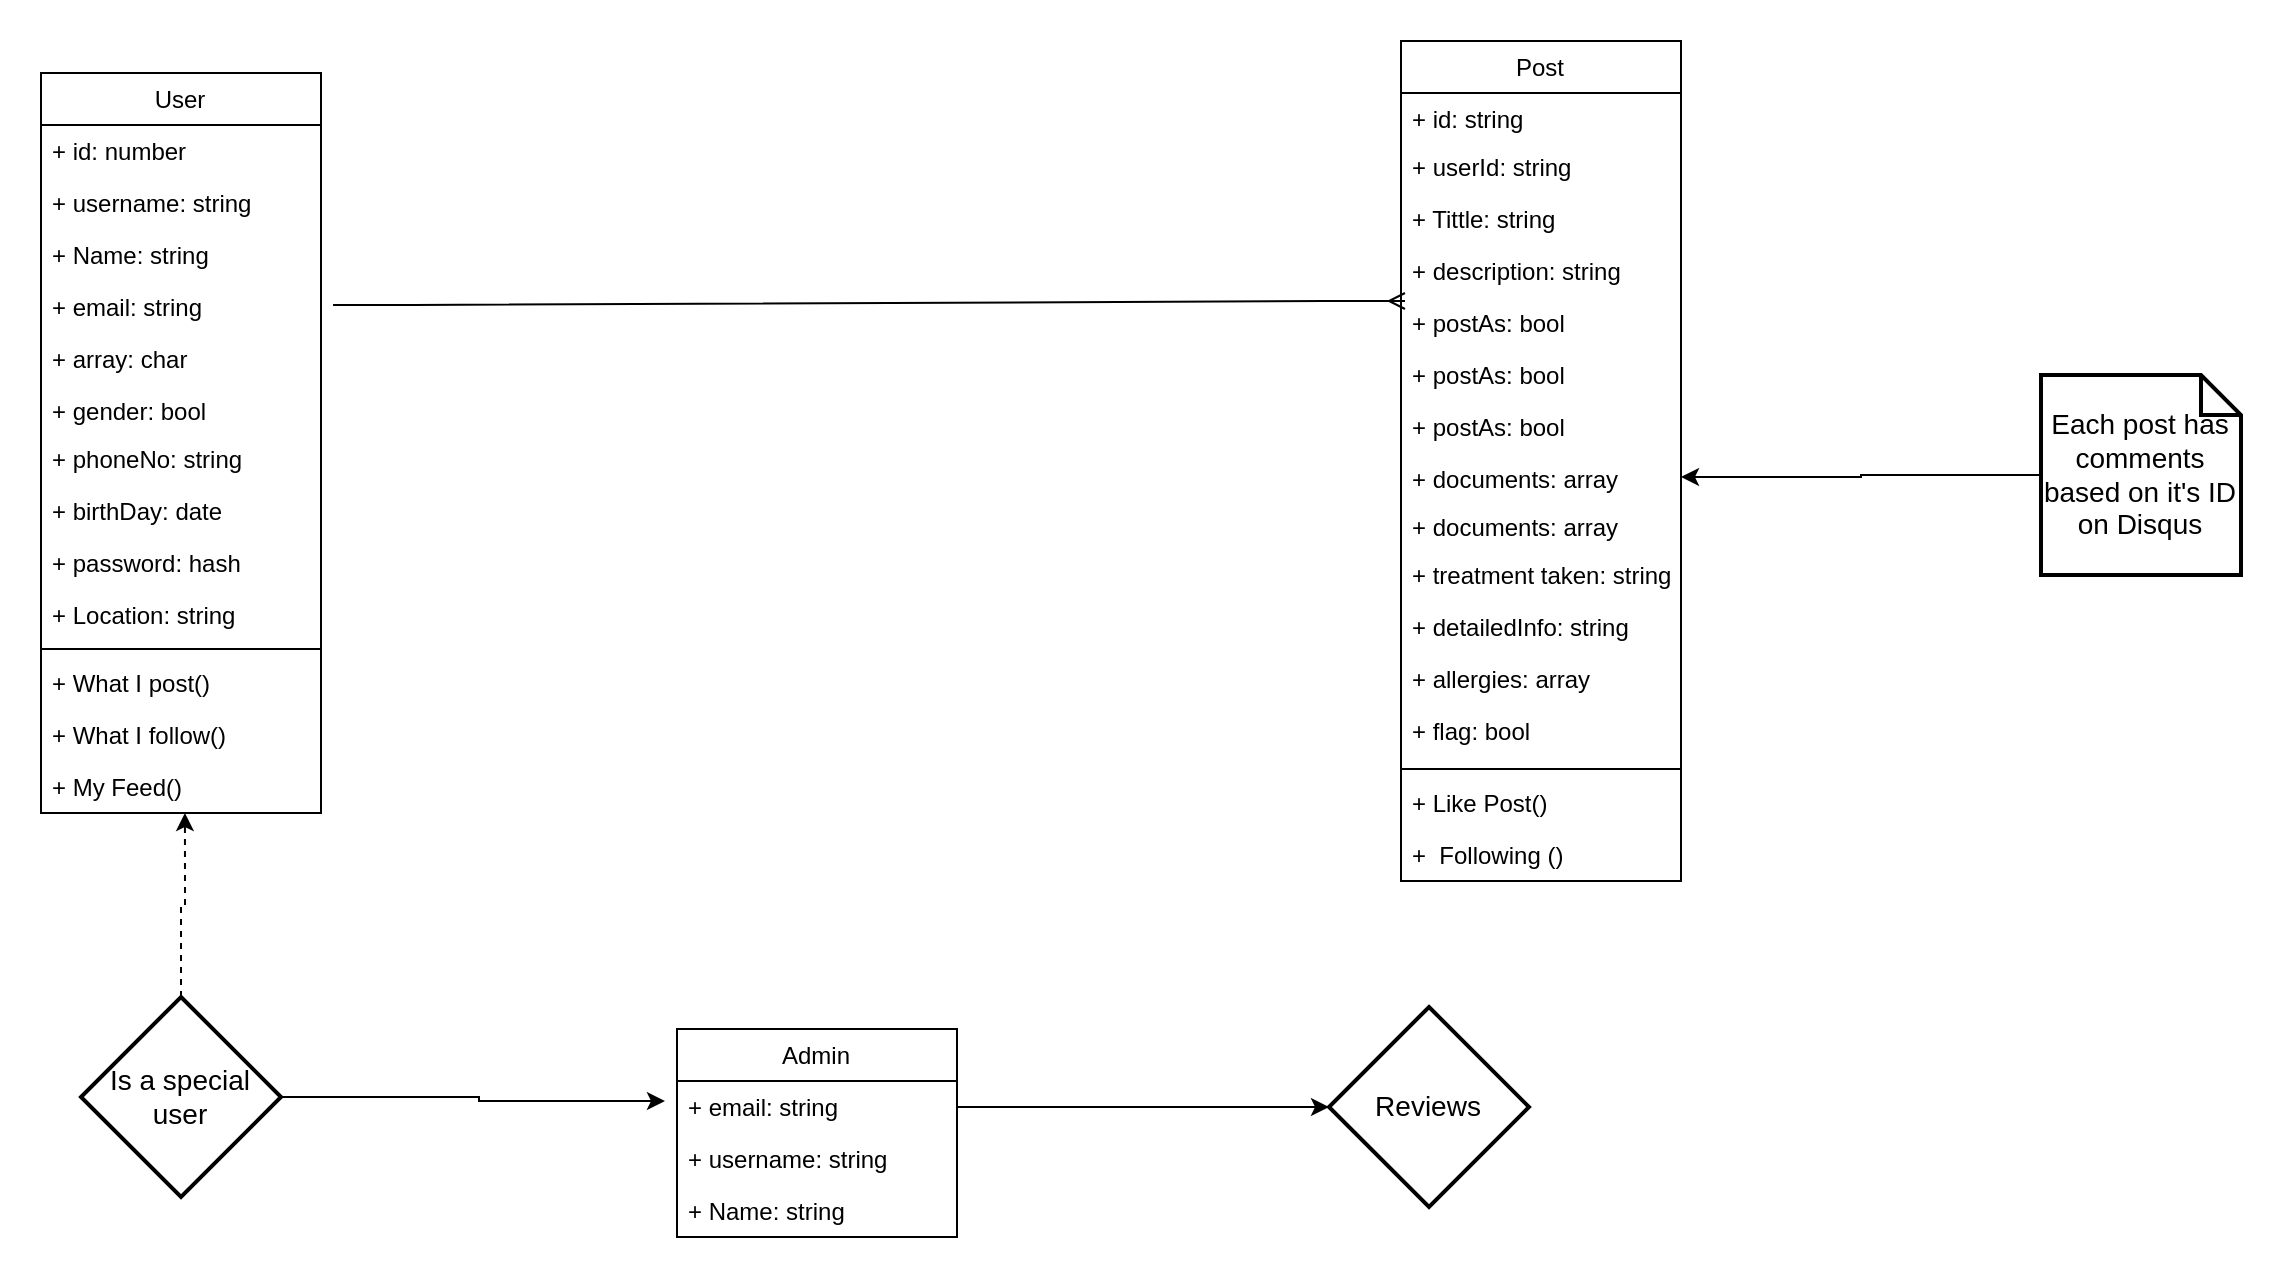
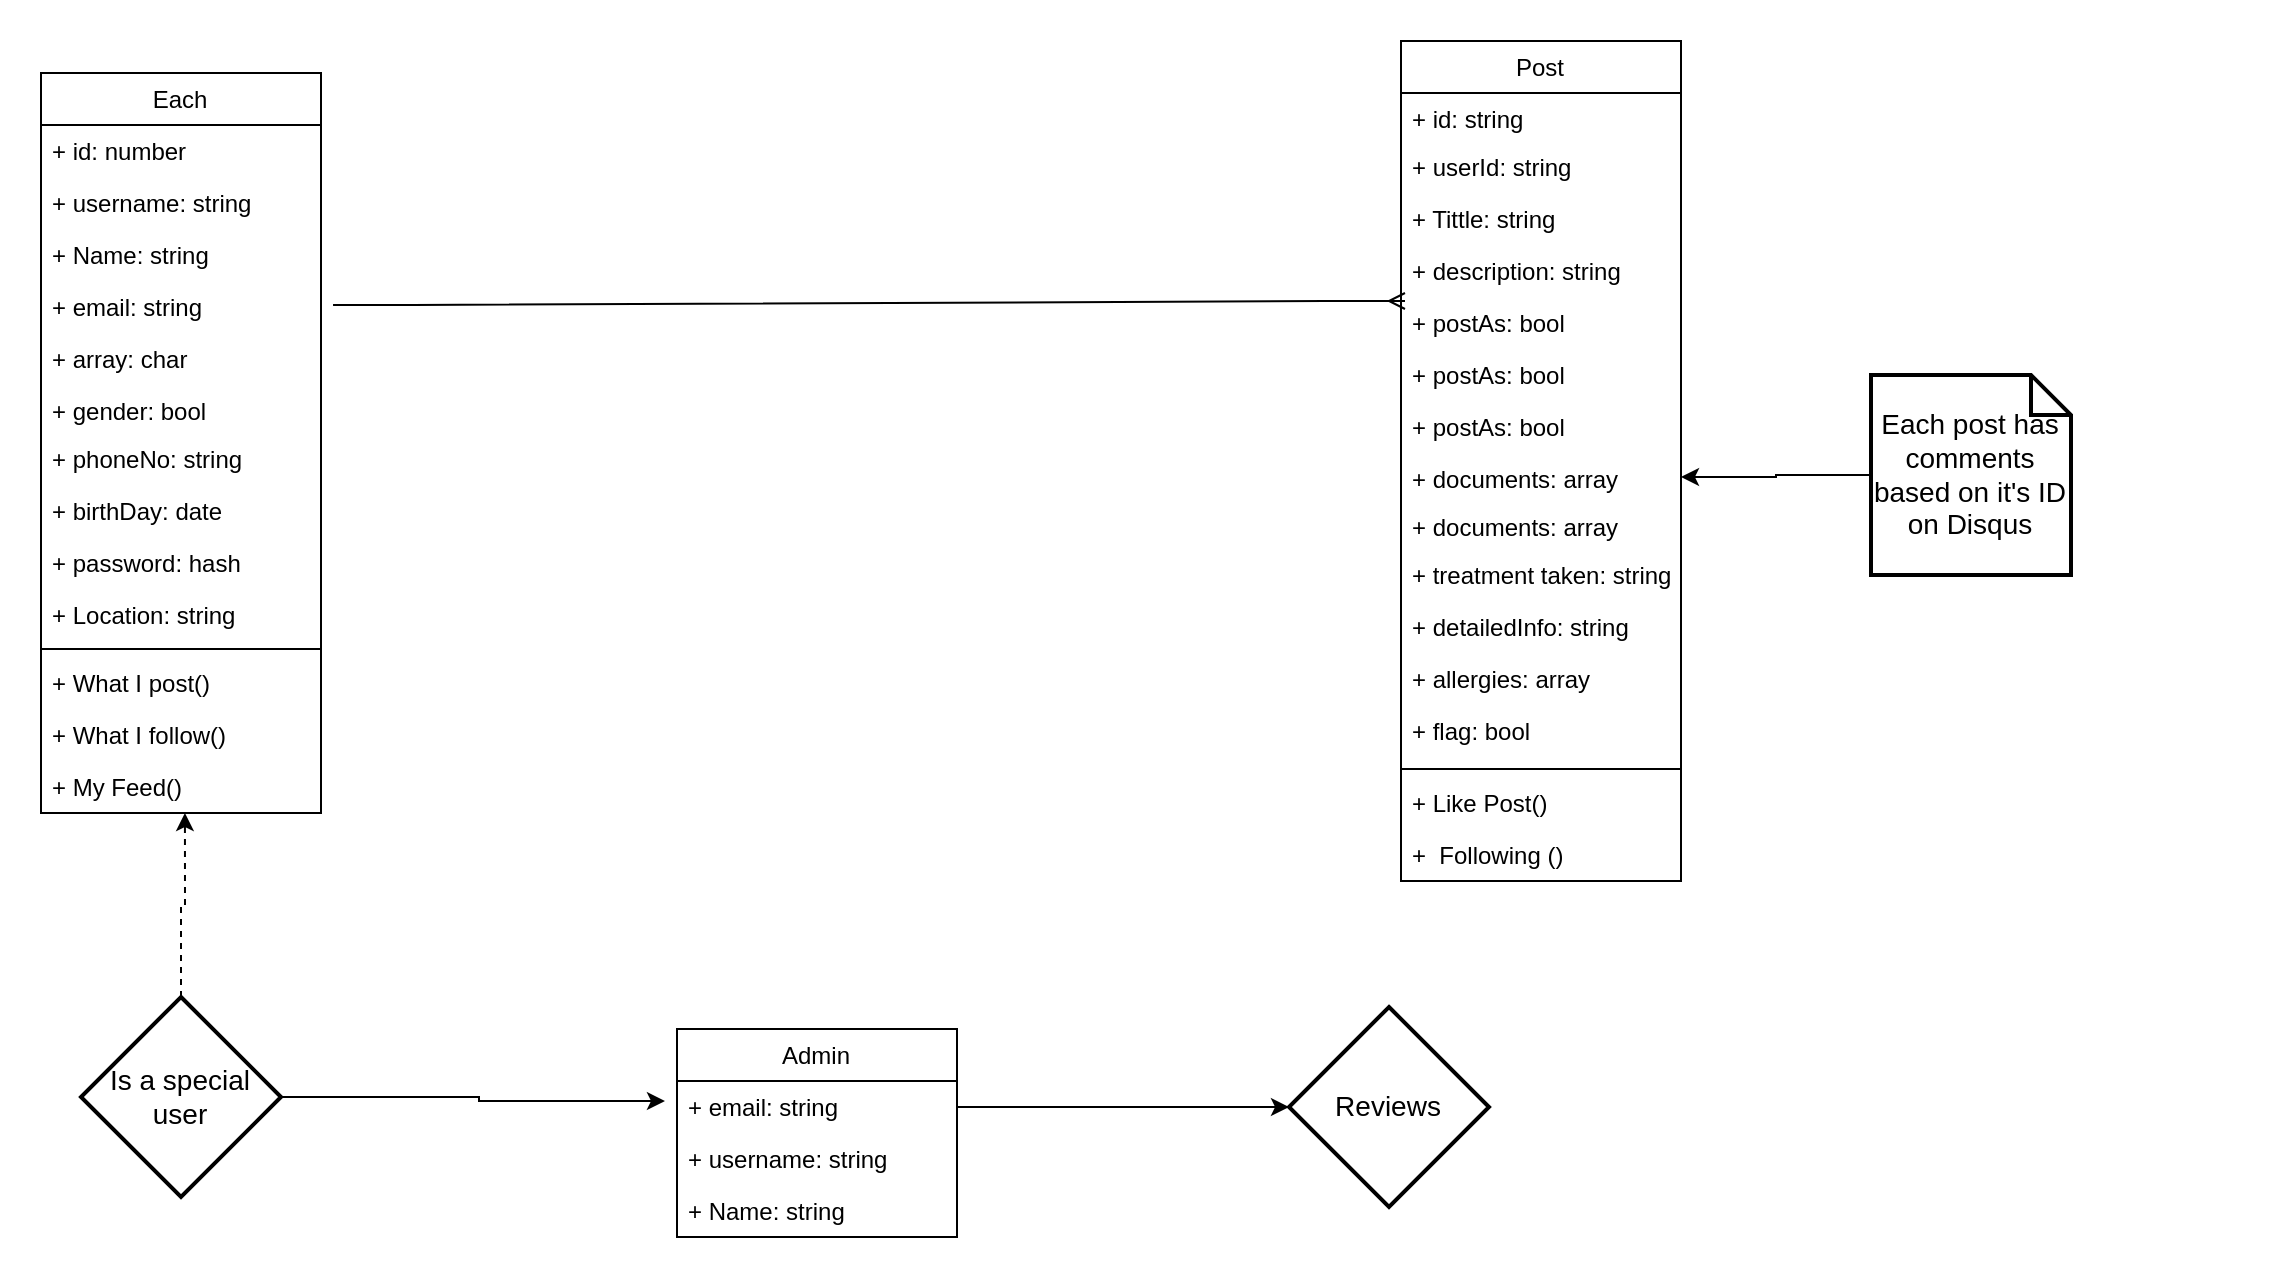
(180, 100) -> (180, 100)
(2141, 475) -> (1971, 475)
(1429, 1107) -> (1389, 1107)
